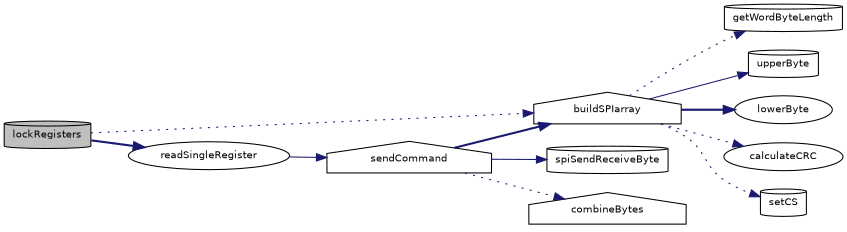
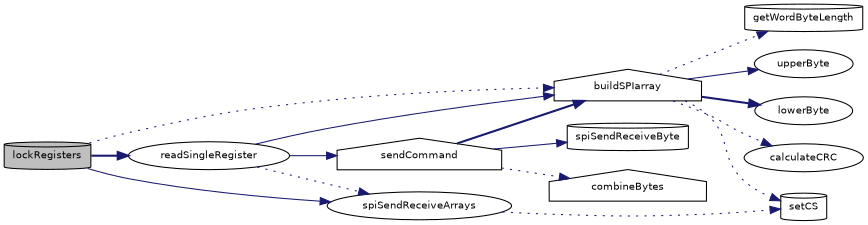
(783, 64) -> (804, 64)
none -> (399, 116)
none -> (419, 206)
